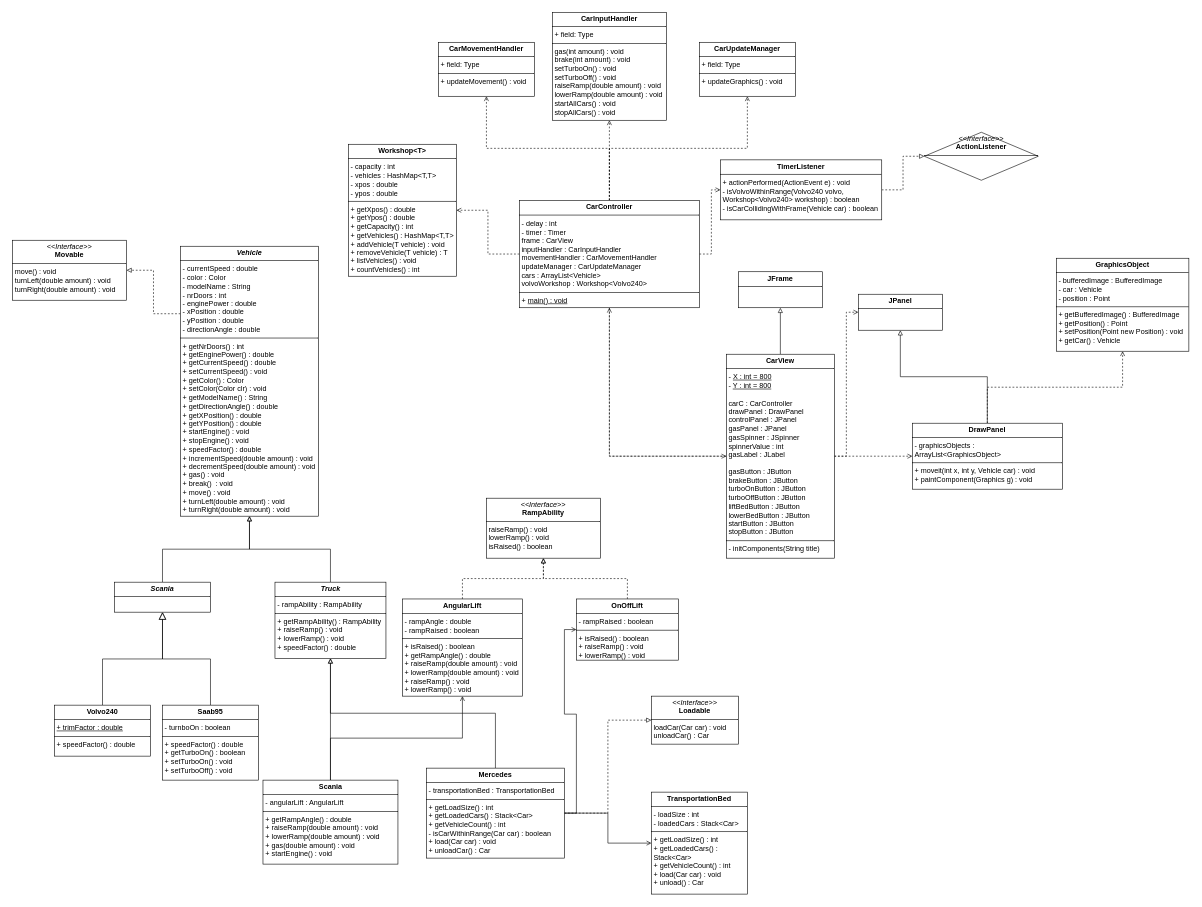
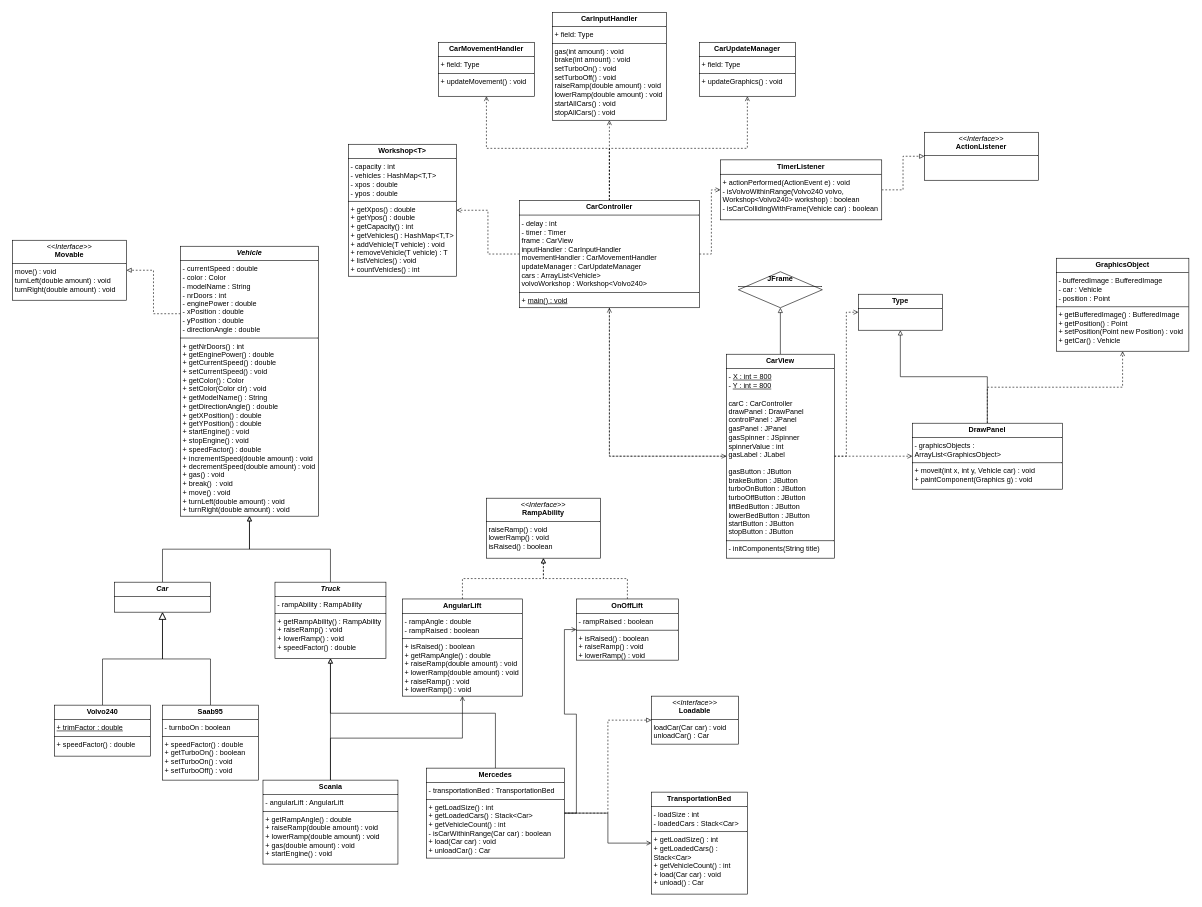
(981, 156) -> (981, 156)
(780, 290) -> (780, 290)
(869, 299) -> (866, 299)
(125, 587) -> (120, 587)
